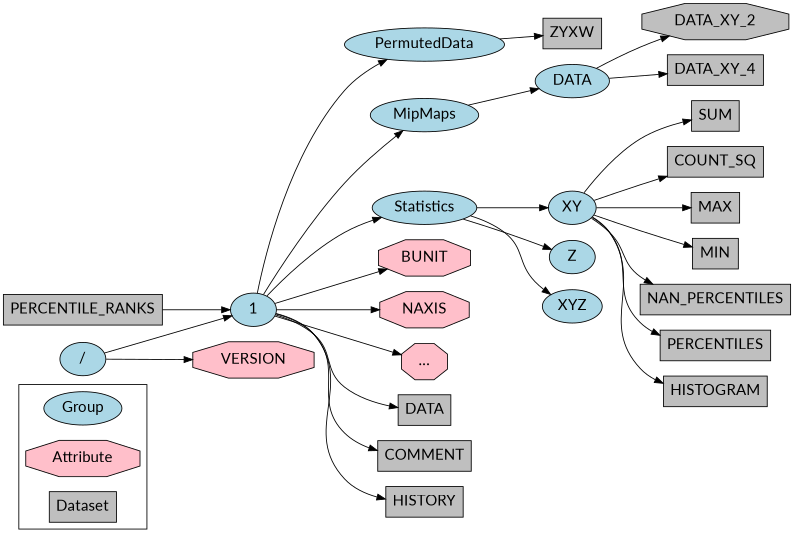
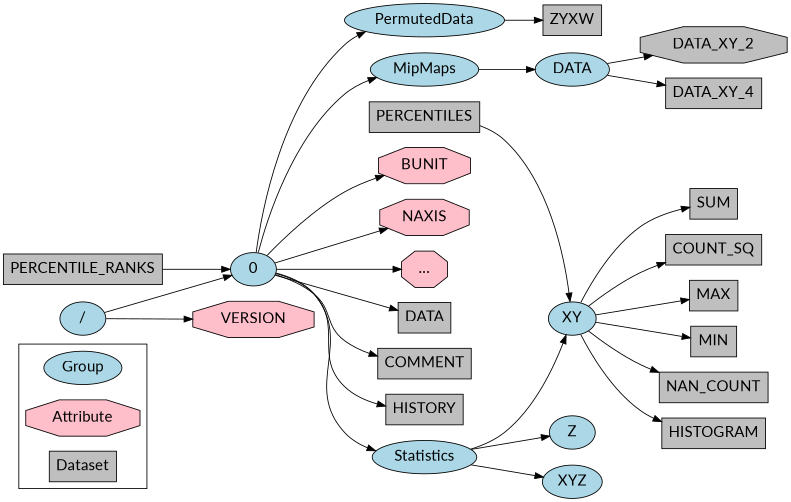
(715, 300) -> (714, 387)
(628, 304) -> (544, 198)
(253, 310) -> (253, 269)
